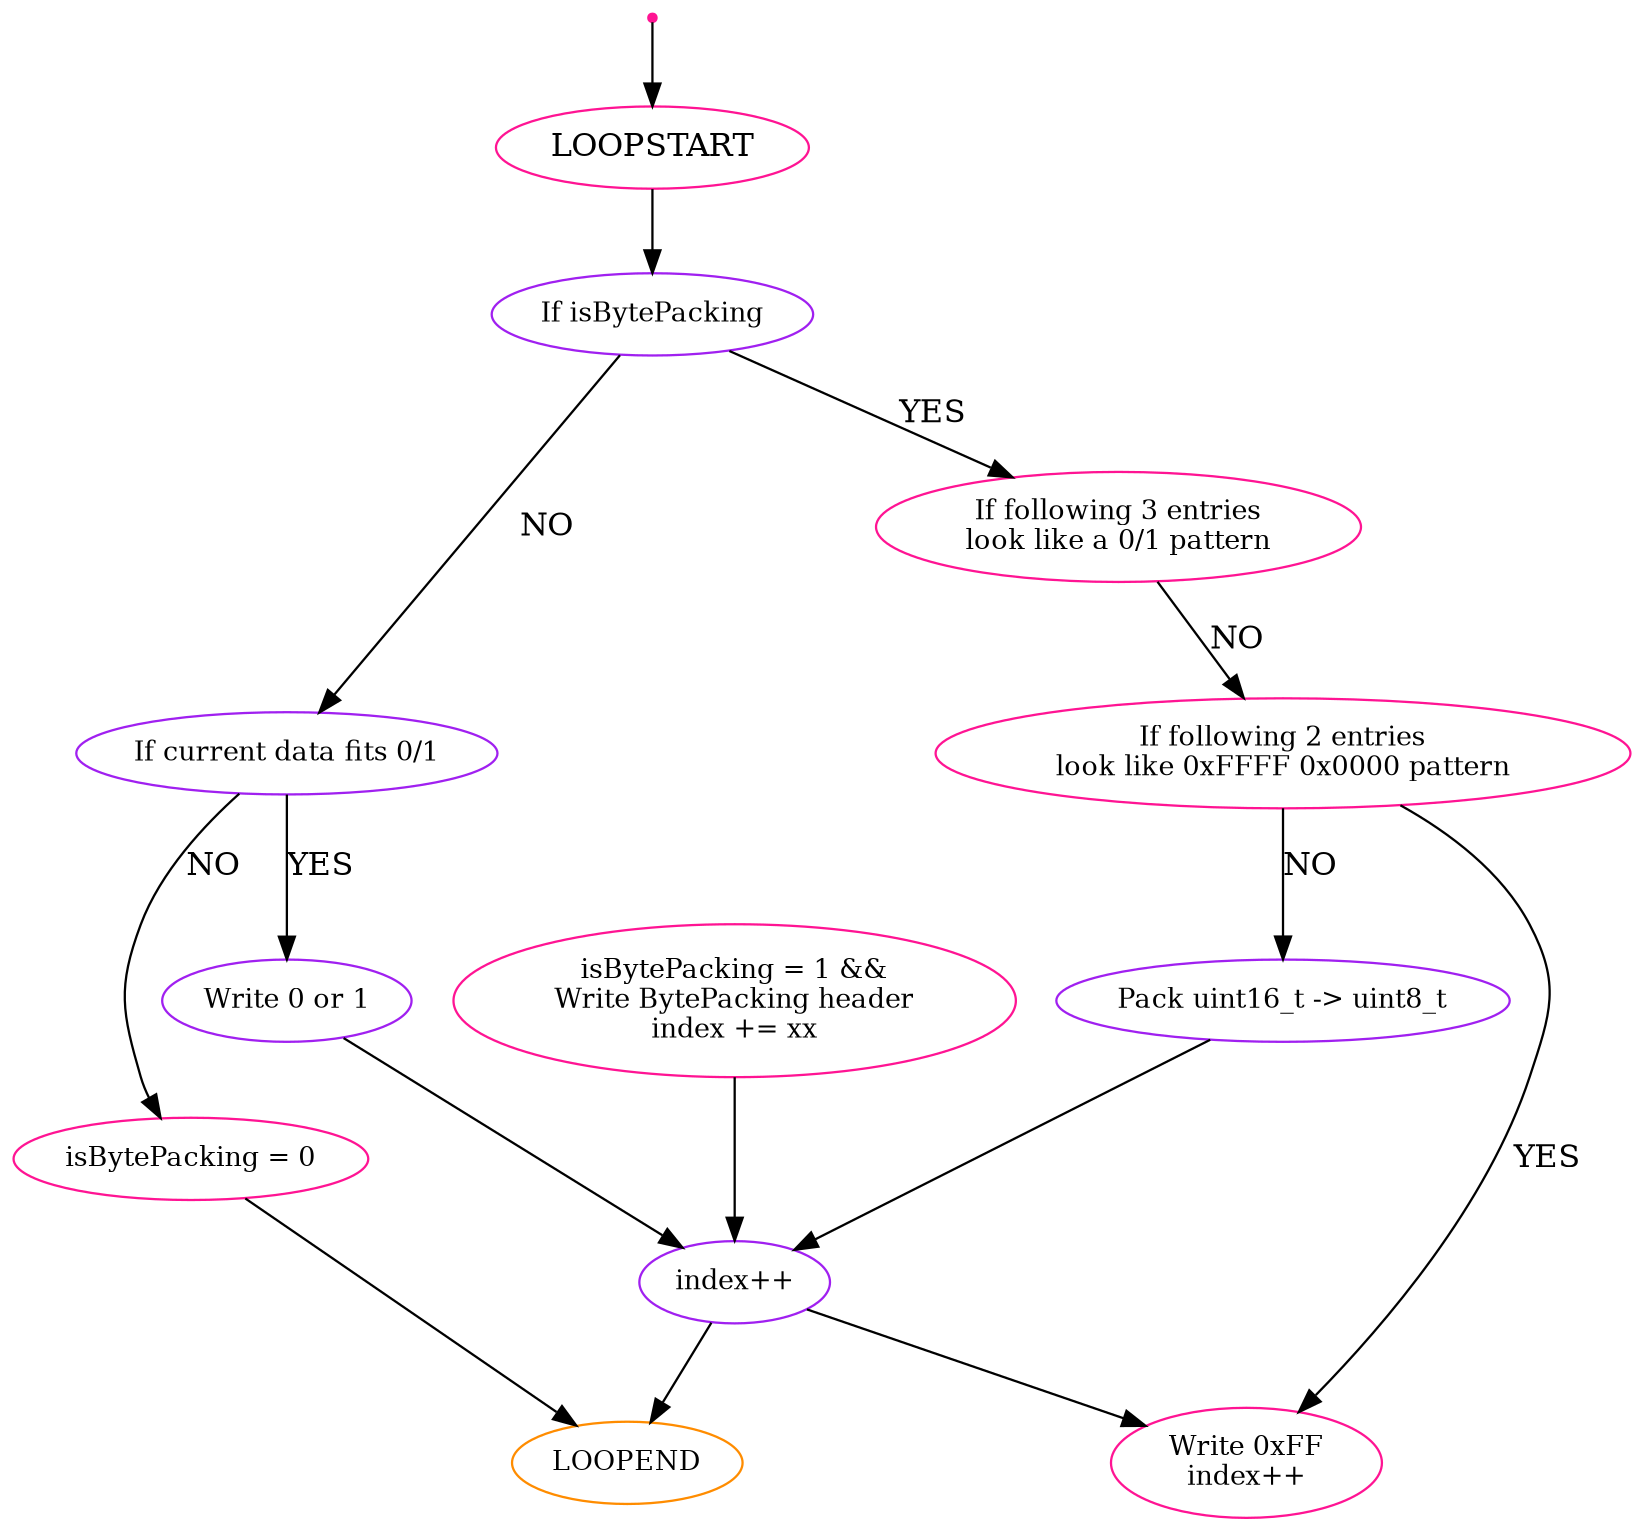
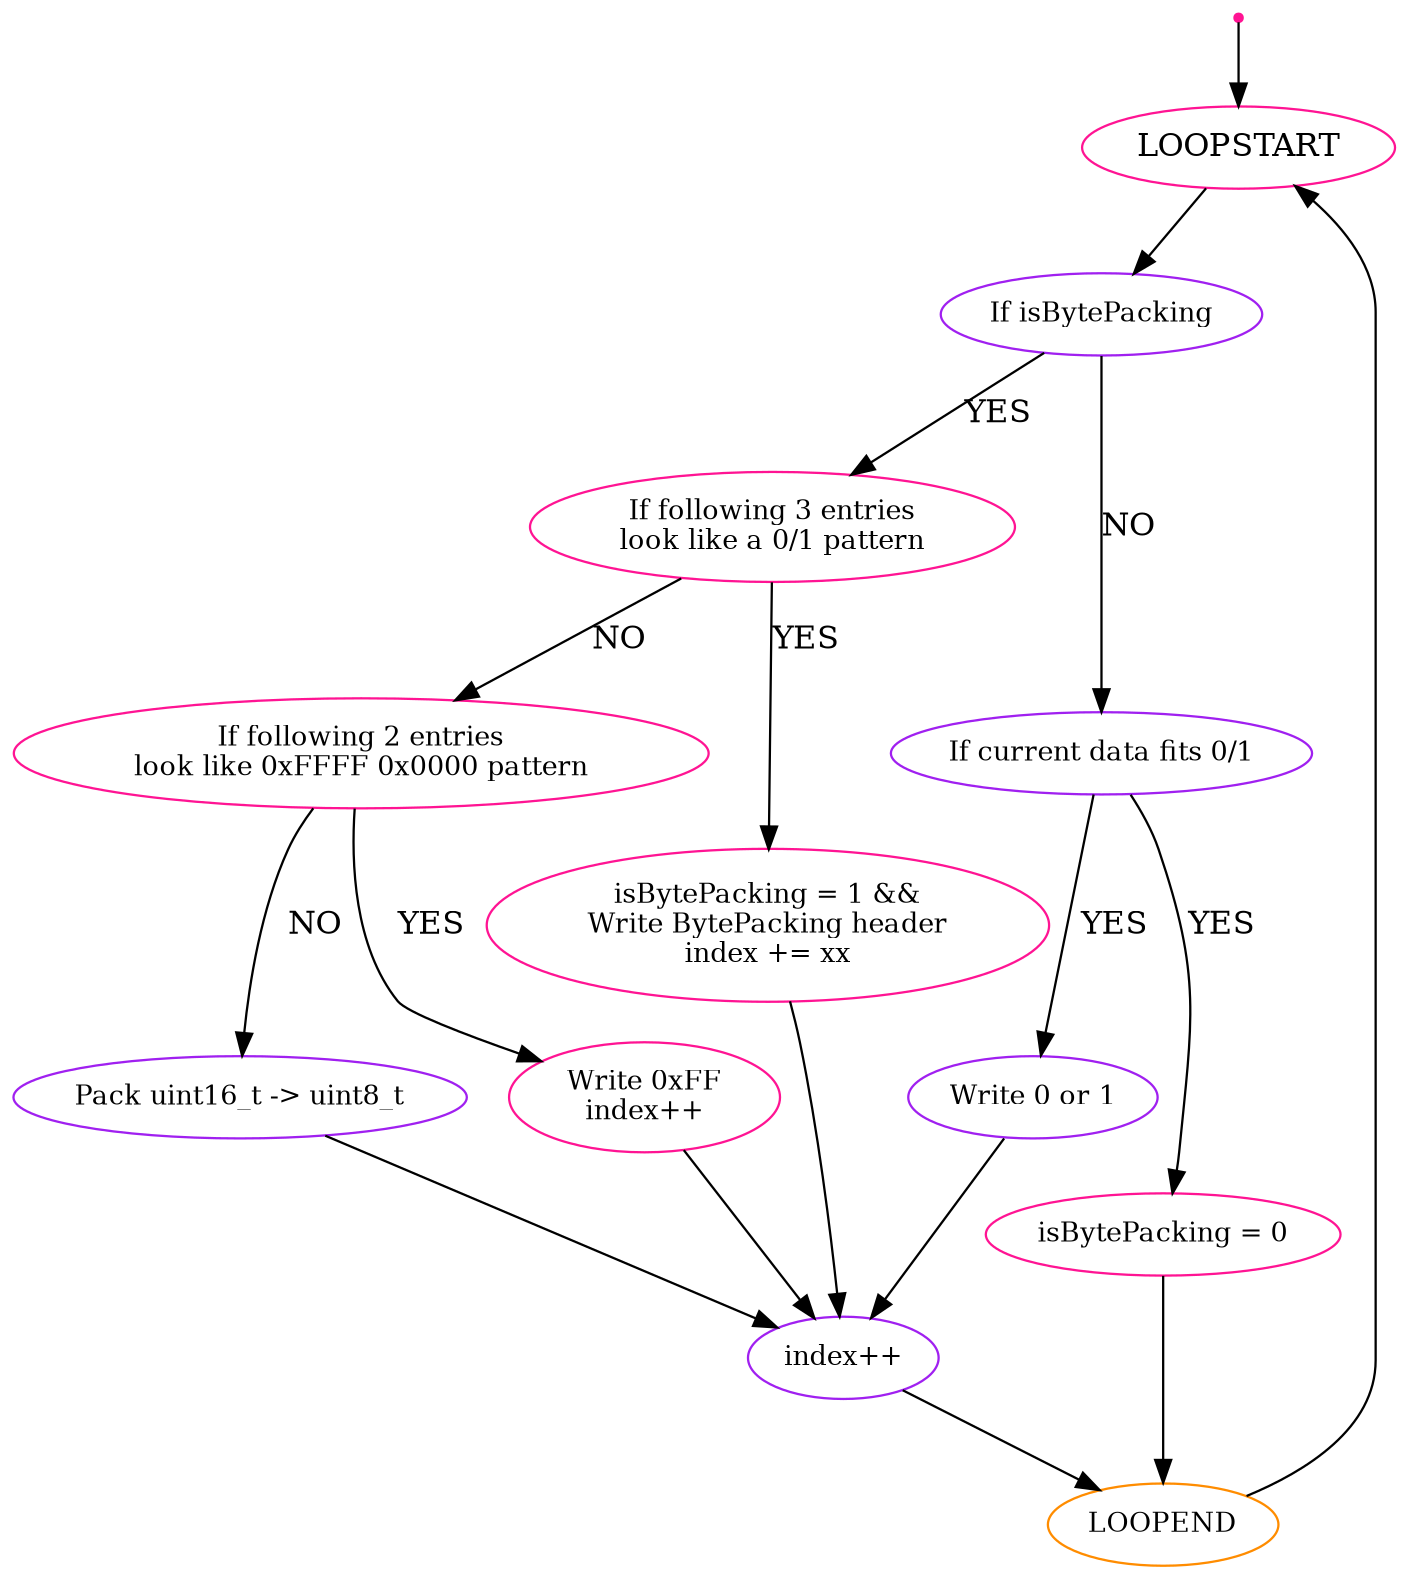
none -> (770, 704)
(214, 867) -> (1223, 925)
none -> (1376, 870)
(965, 1364) -> (742, 1225)
